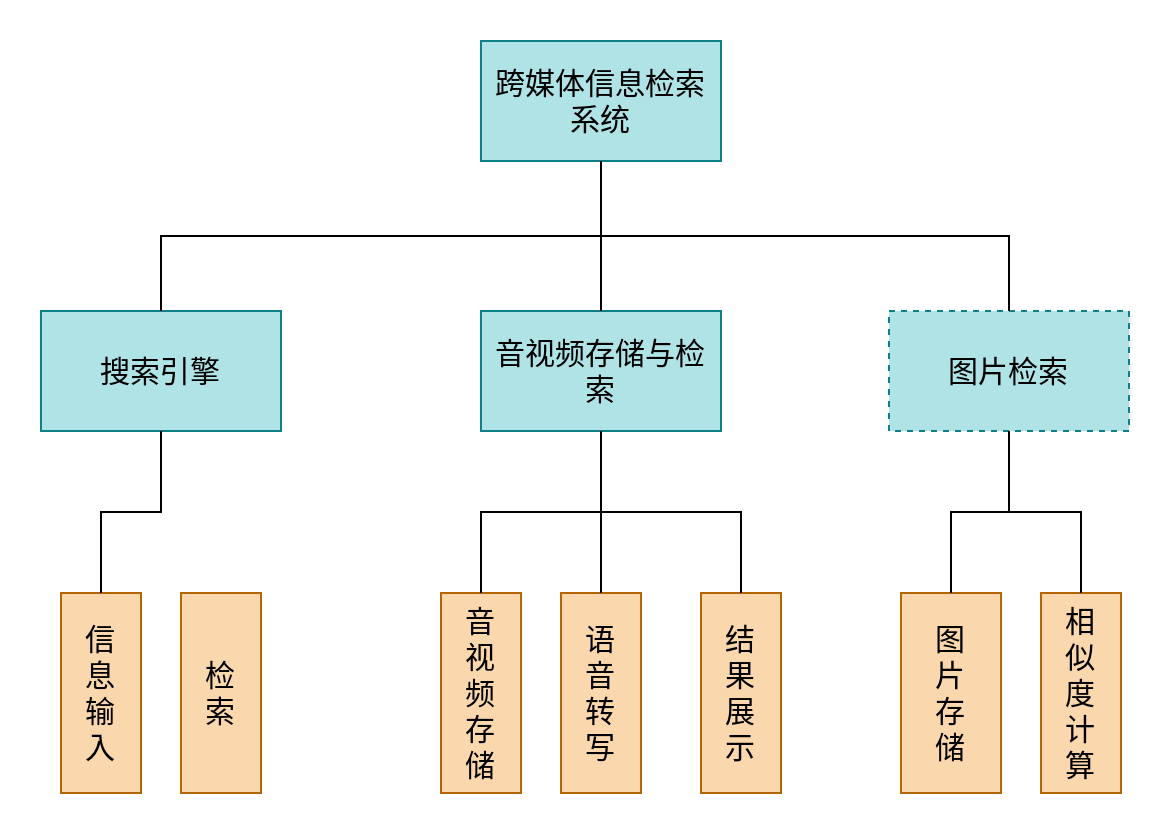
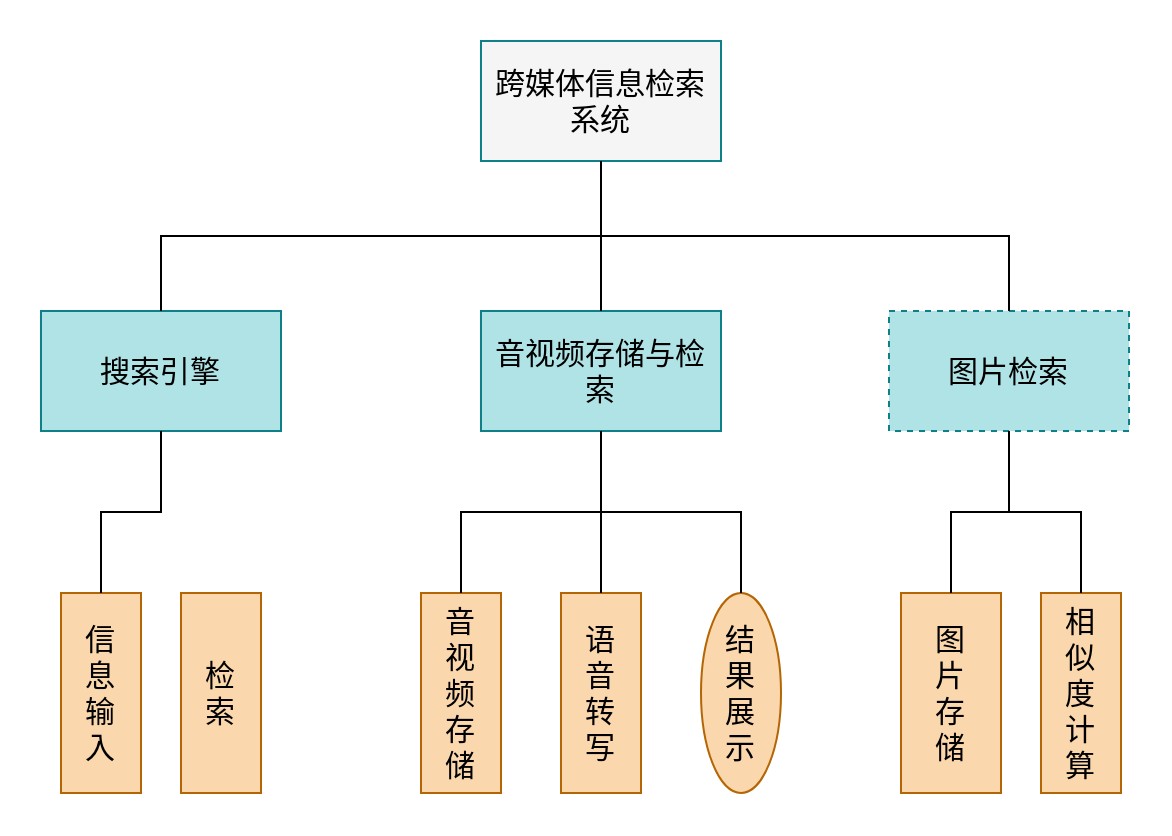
(601, 101) -> (601, 101)
(481, 693) -> (461, 693)
(741, 693) -> (741, 693)
